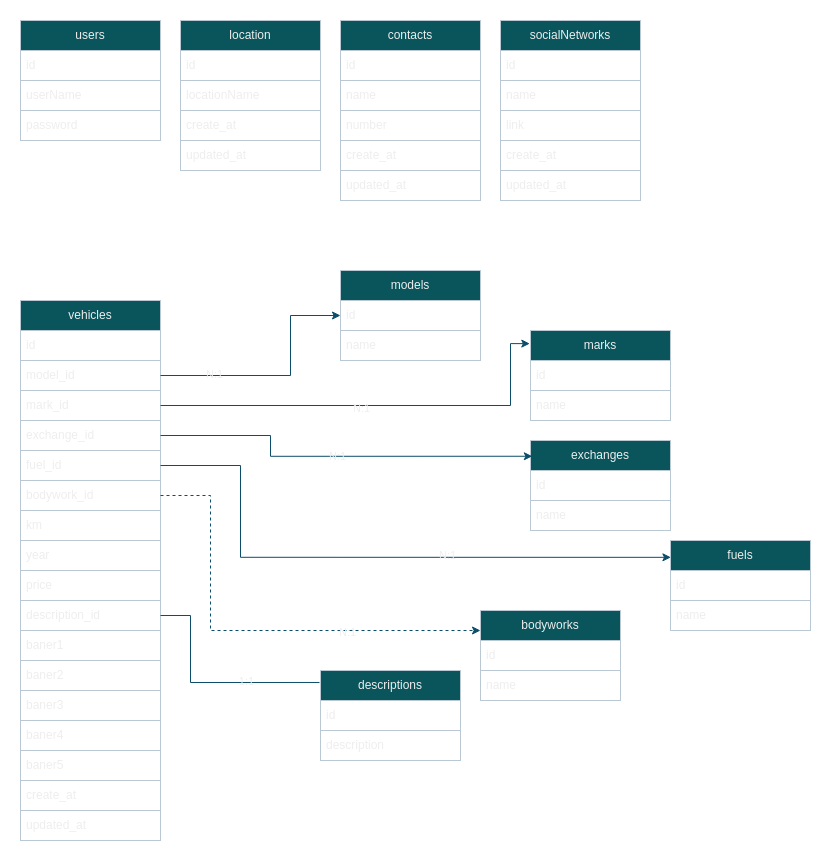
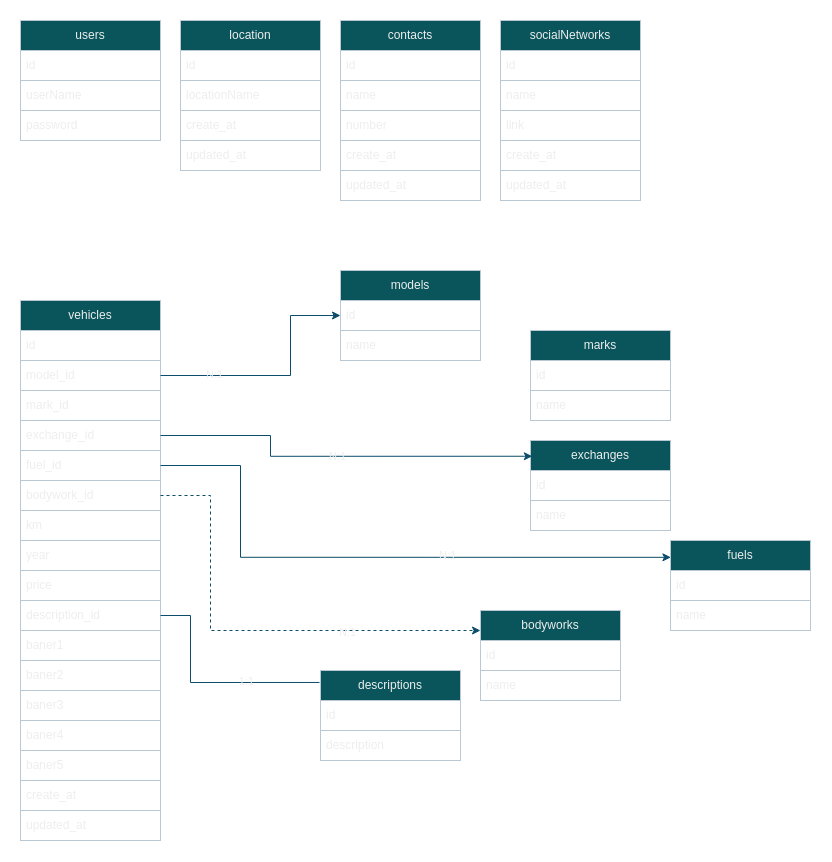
(373, 406) -> none
